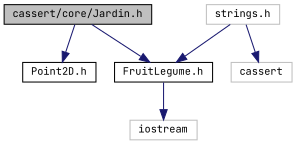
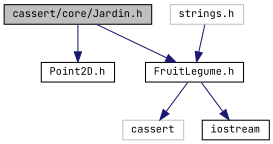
(251, 38) -> (177, 97)
(164, 130) -> (236, 130)
